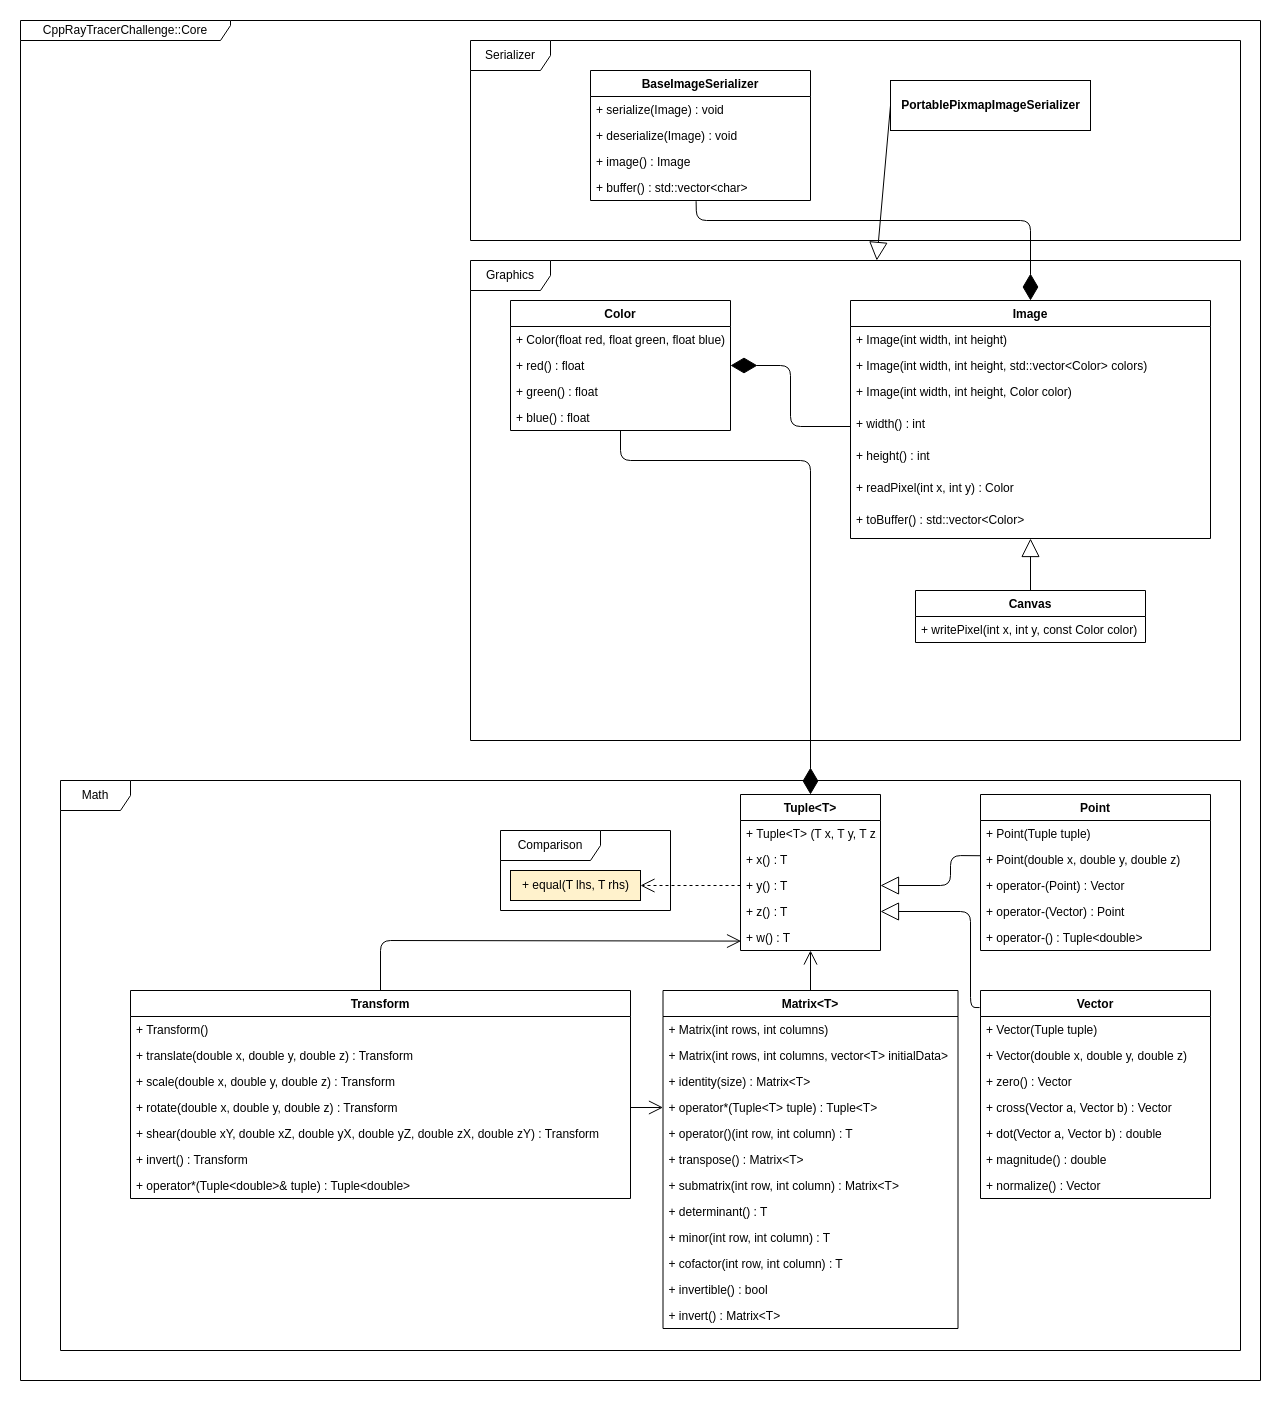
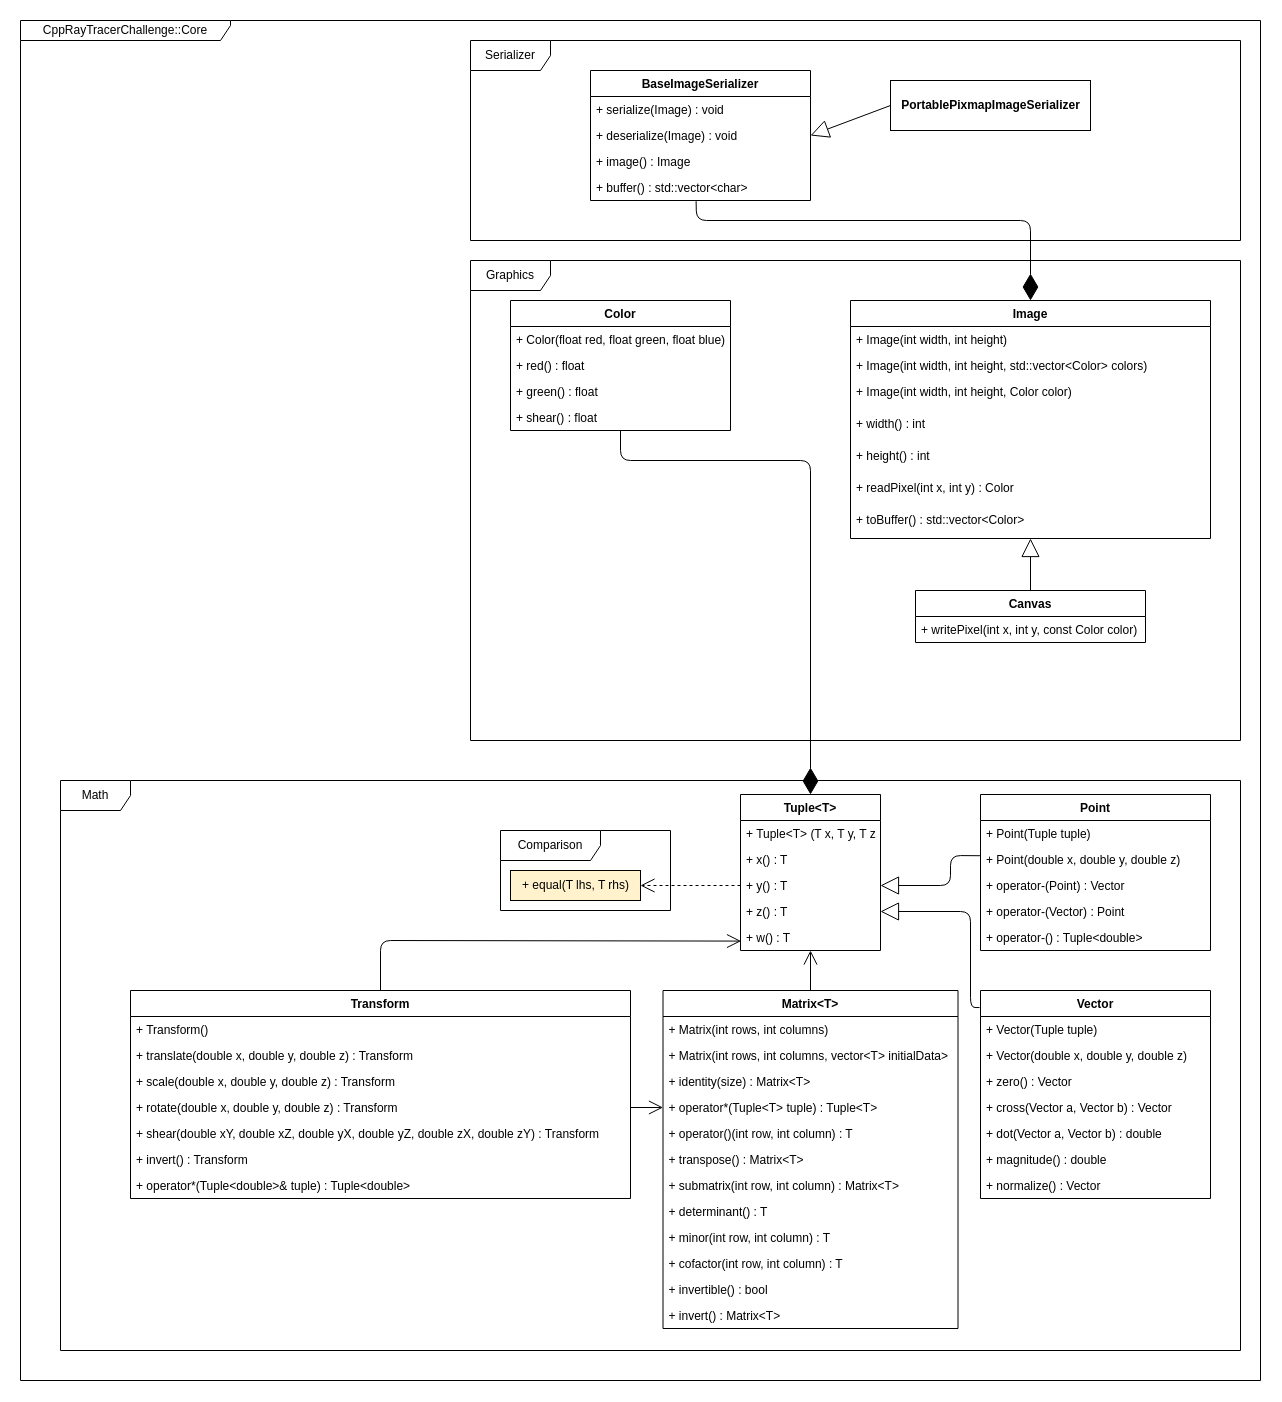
(884, 173) -> (859, 117)
(791, 410) -> none
(560, 418) -> (565, 418)
